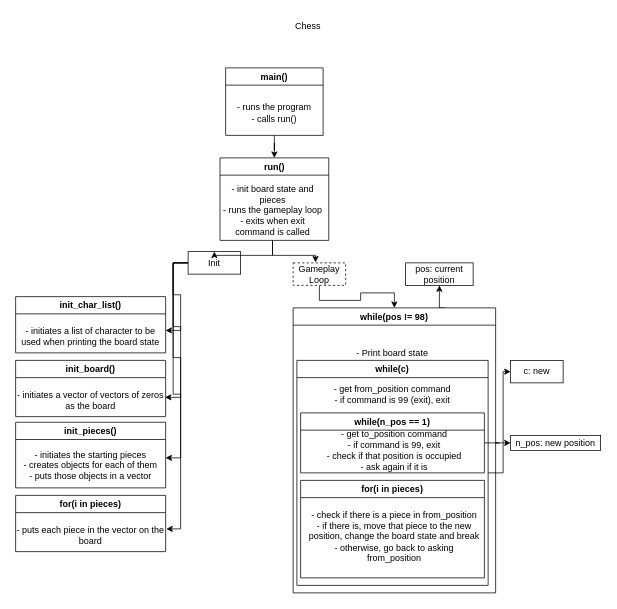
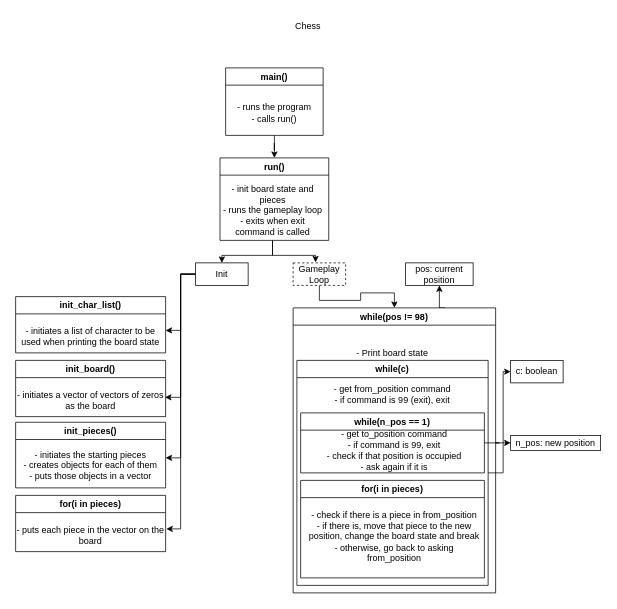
(214, 263) -> (222, 274)
(537, 372) -> (537, 372)
